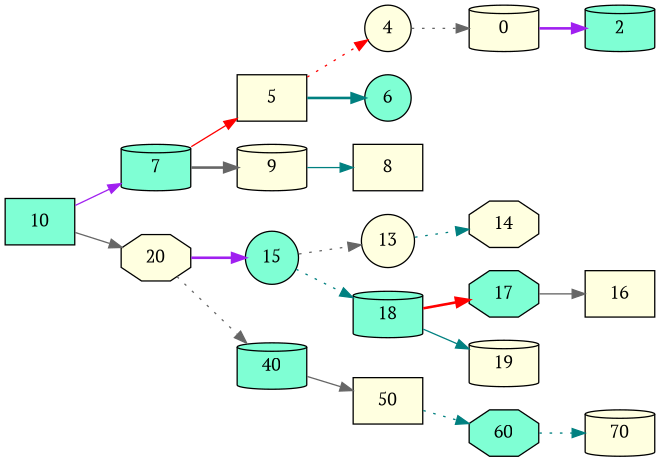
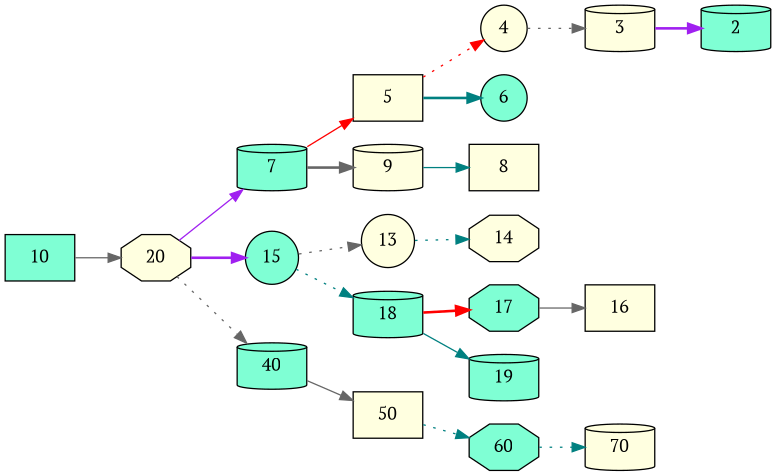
(504, 28) -> (620, 28)
(92, 197) -> (206, 219)
(504, 363) -> (504, 378)
